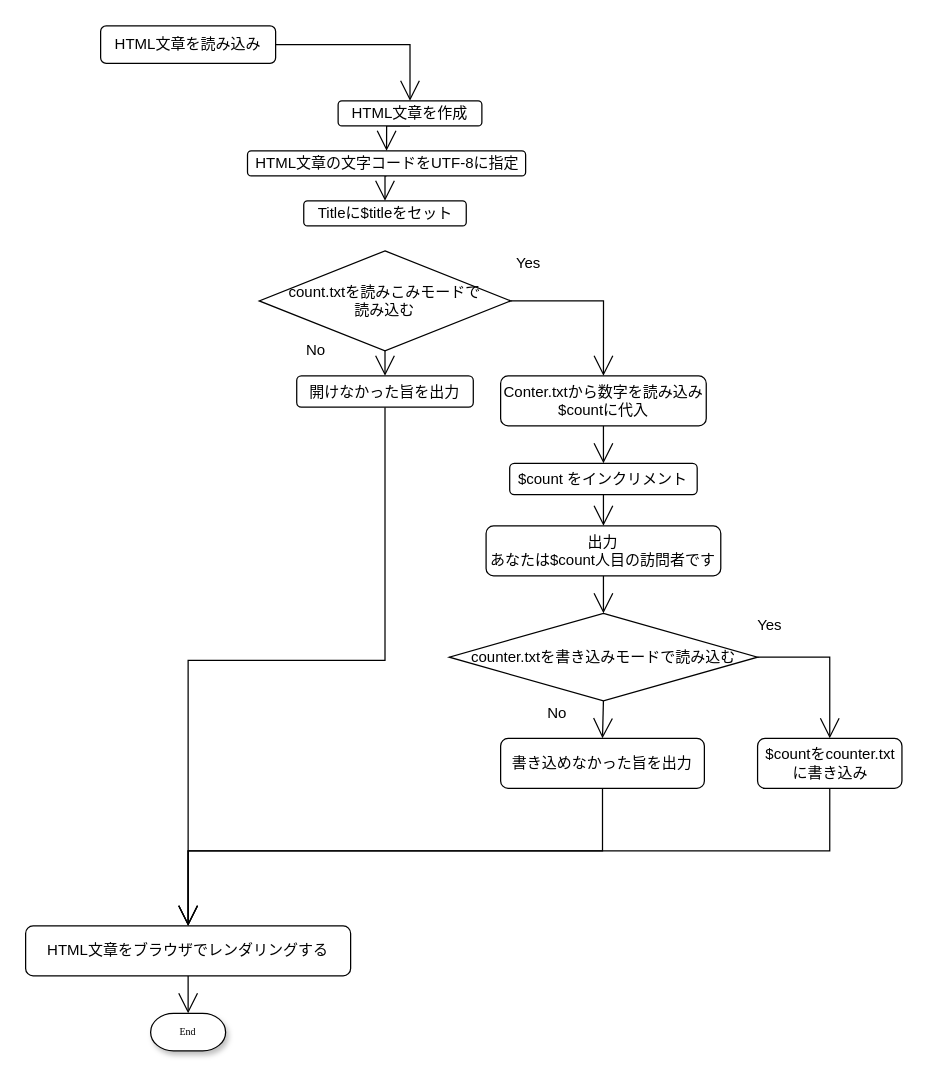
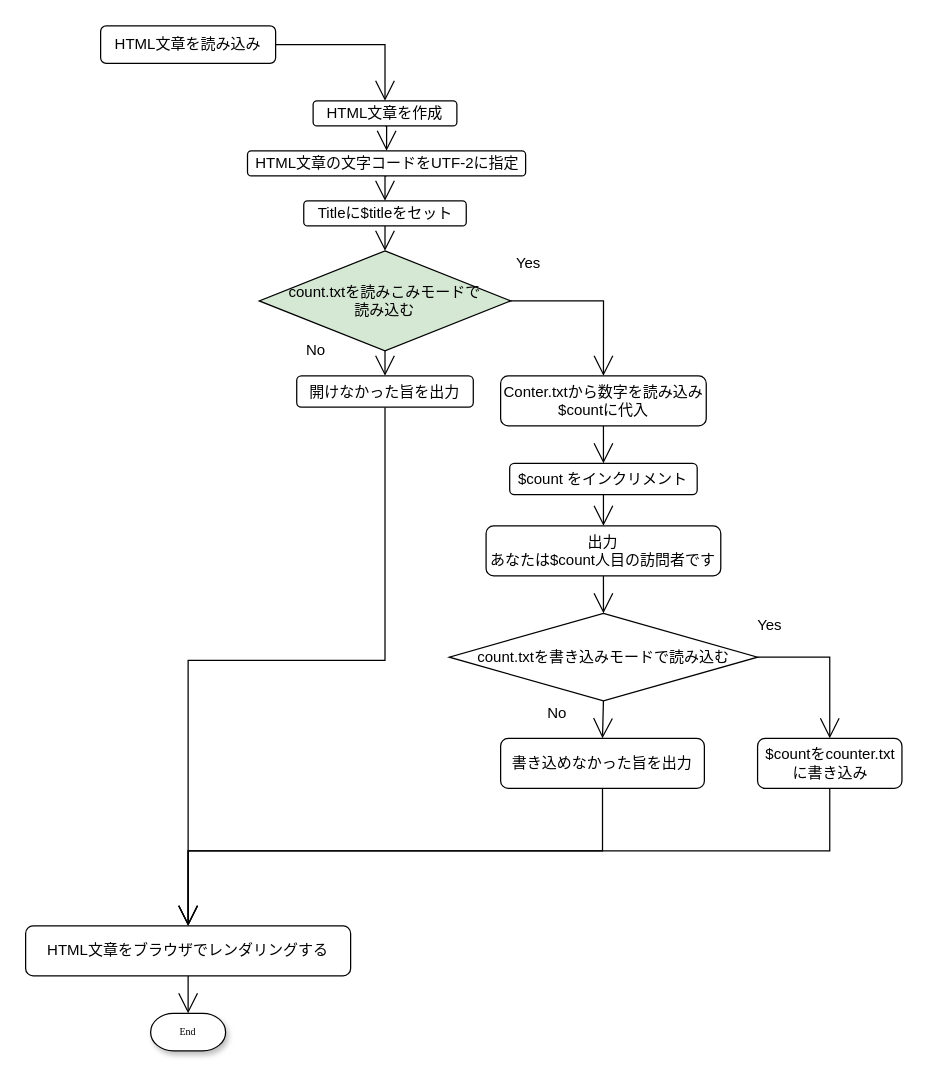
(410, 113) -> (385, 113)
(388, 163) -> (388, 163)
none -> (385, 237)
(385, 301) -> (385, 301)
(604, 657) -> (604, 657)
